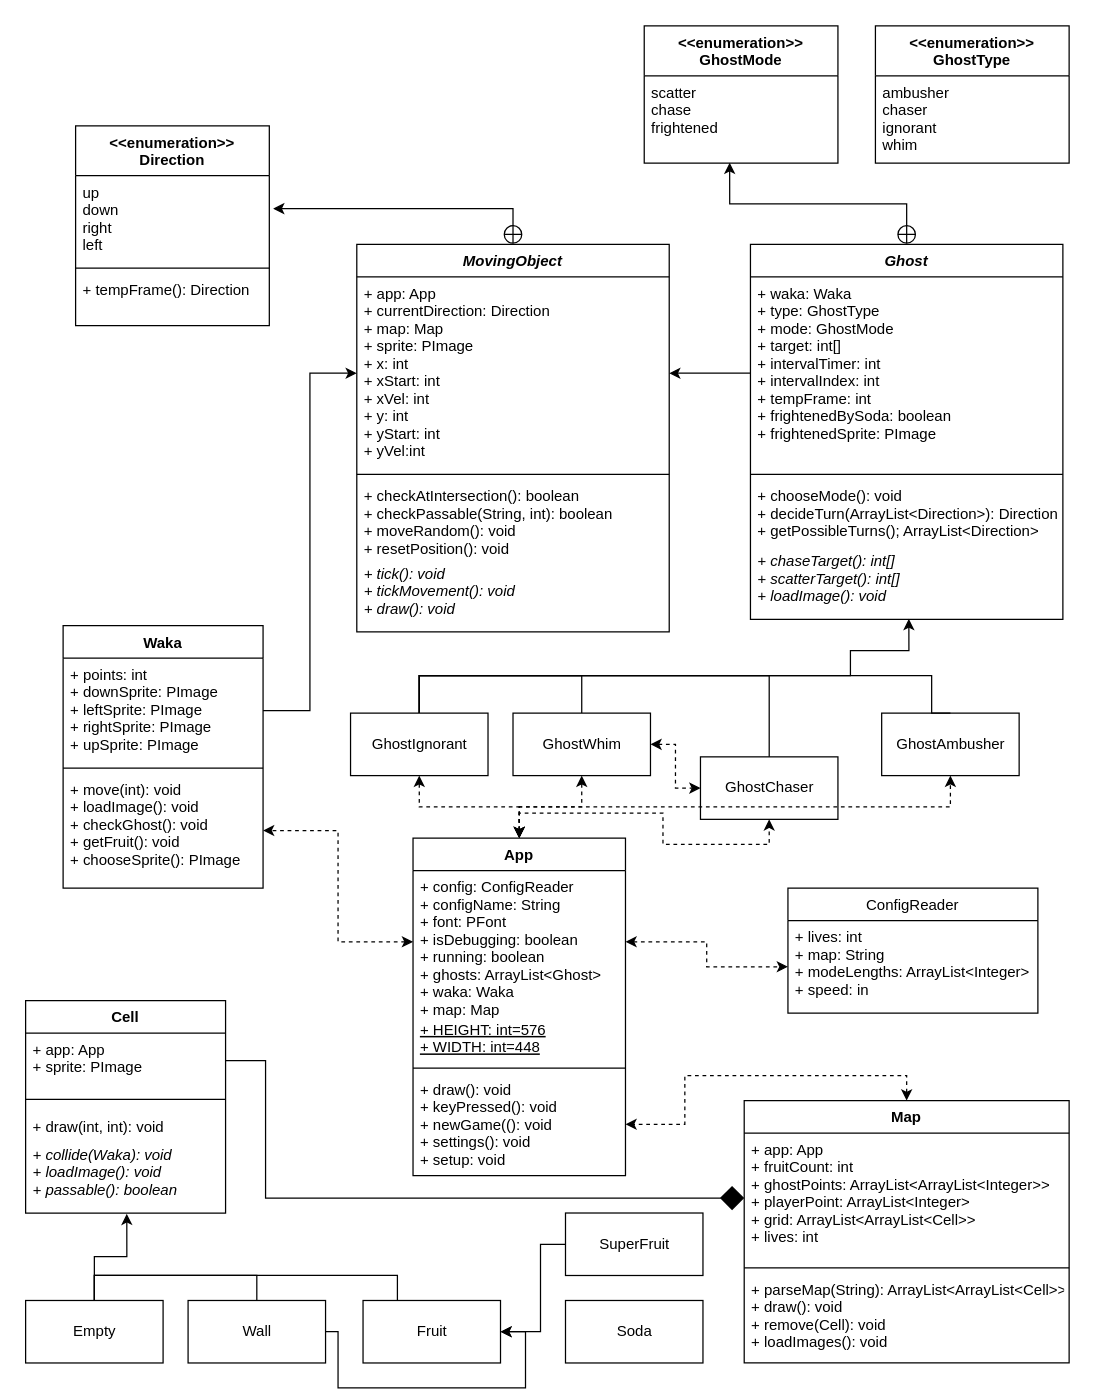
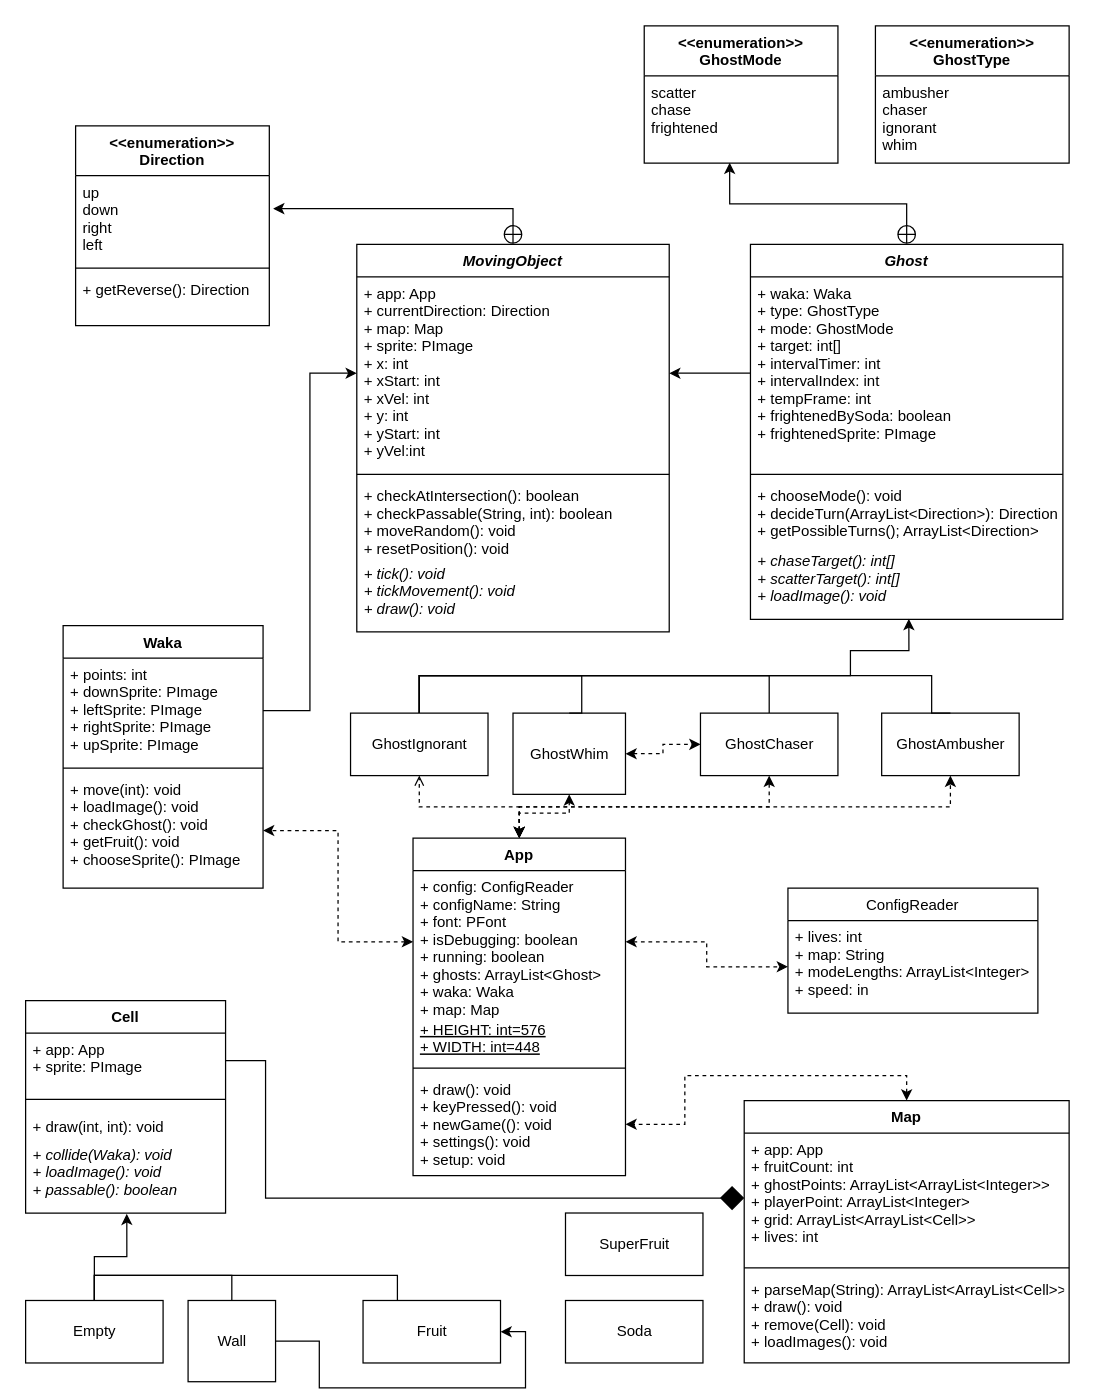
(174, 290) -> (178, 290)
(582, 744) -> (569, 754)
(419, 785) -> (419, 782)
(769, 788) -> (769, 744)
(541, 1283) -> none
(257, 1332) -> (232, 1341)
